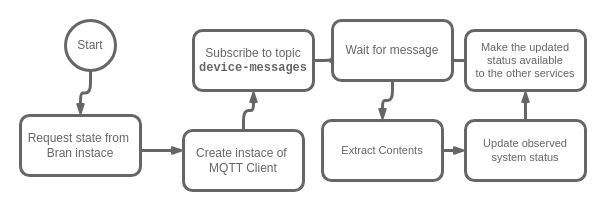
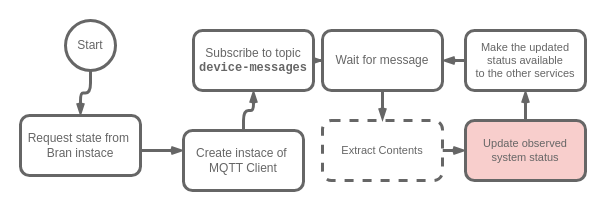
(393, 51) -> (383, 61)
(383, 151) -> (383, 151)
(526, 151) -> (526, 151)
